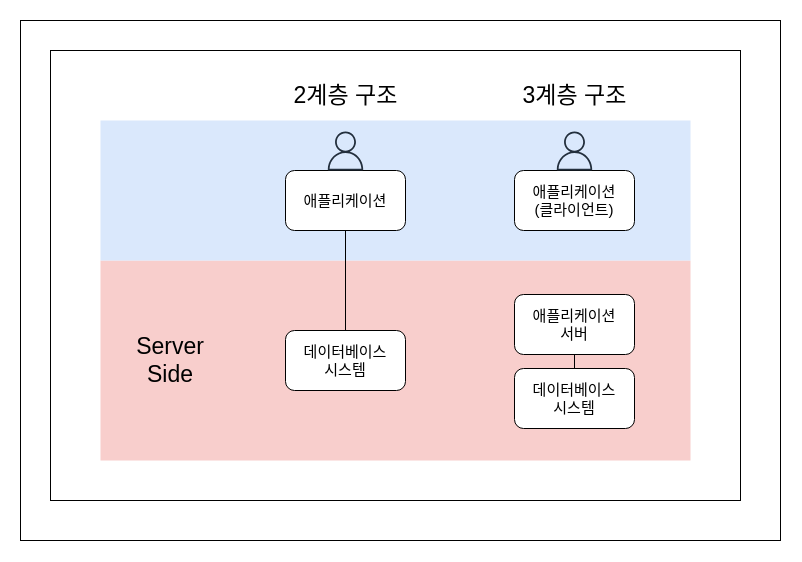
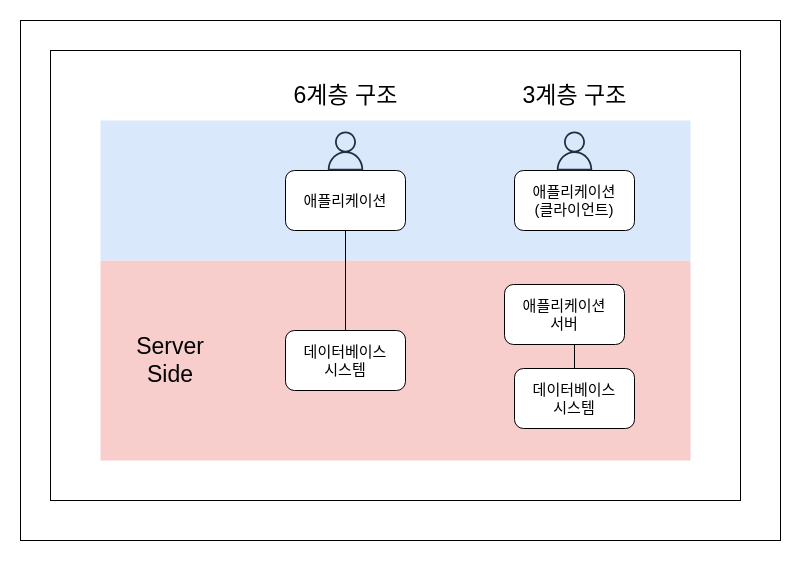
(346, 96) -> (346, 96)
(575, 325) -> (565, 315)
